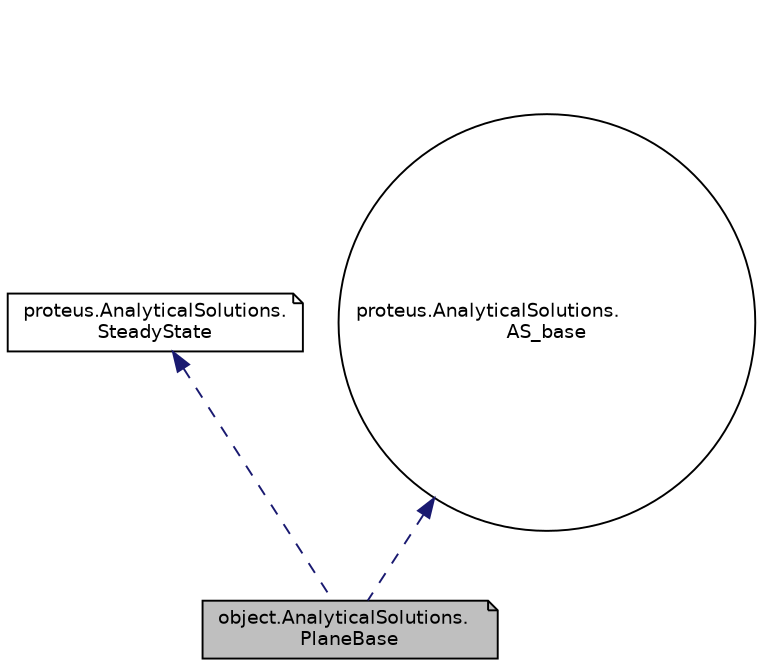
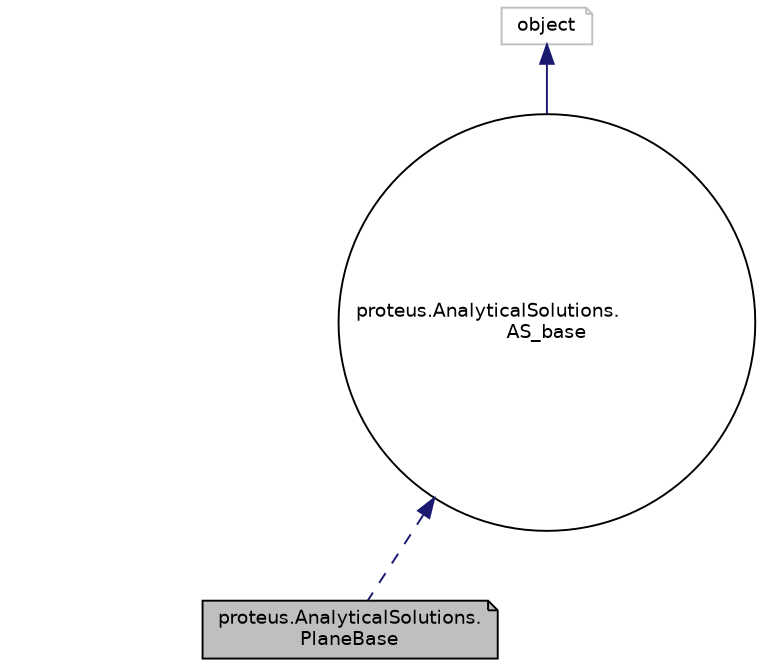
none -> (547, 26)
(155, 323) -> none
(350, 630) -> (350, 630)
